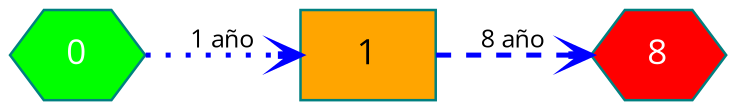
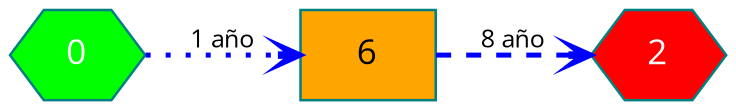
(368, 55) -> (368, 55)
(659, 55) -> (659, 55)
